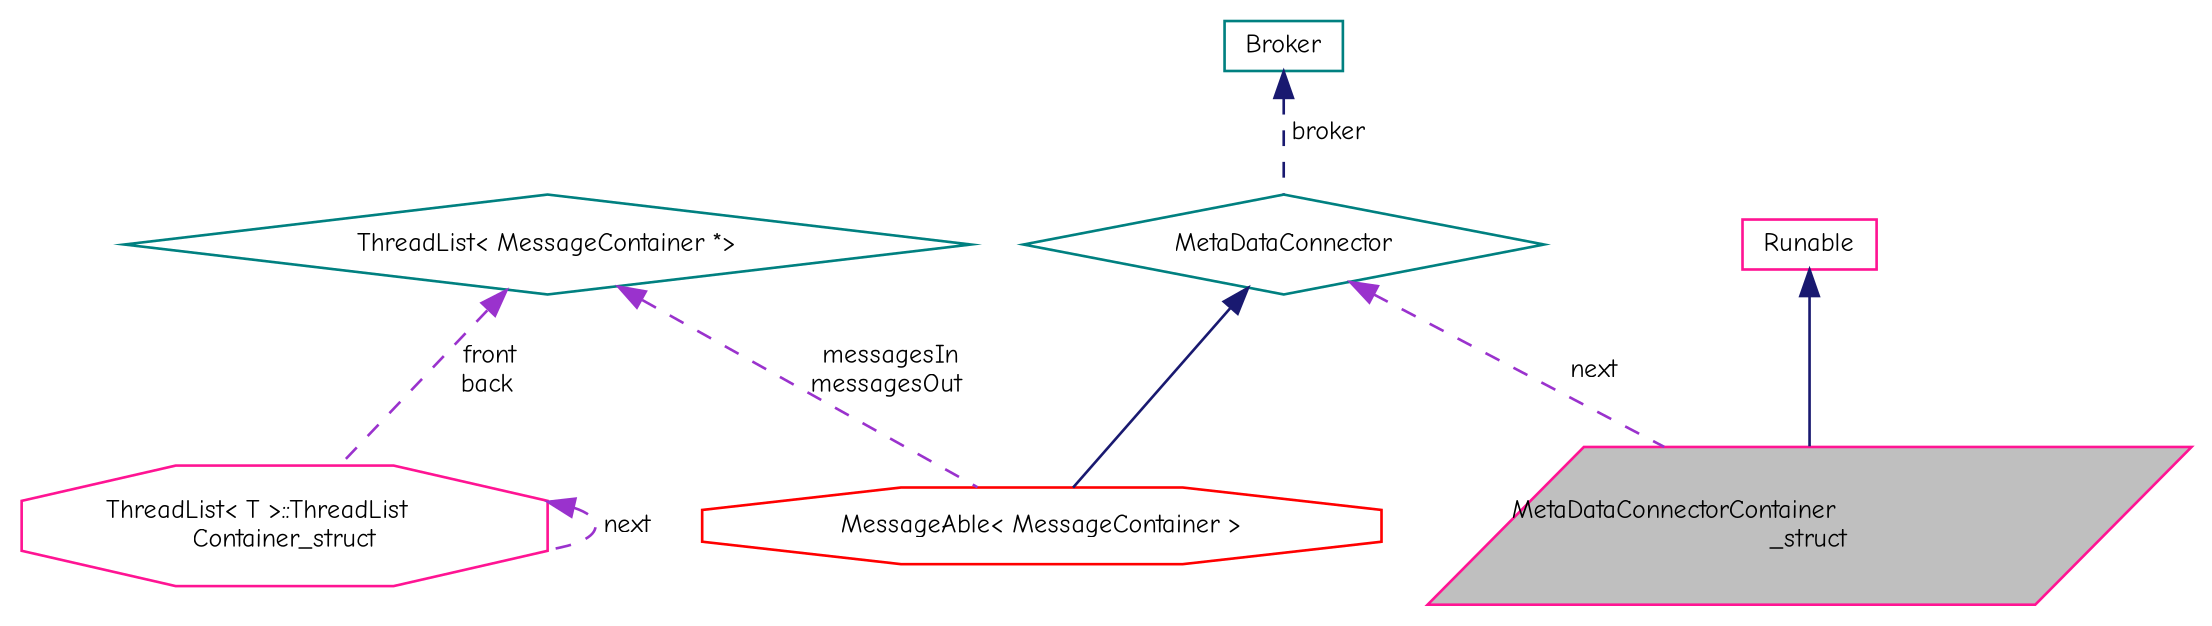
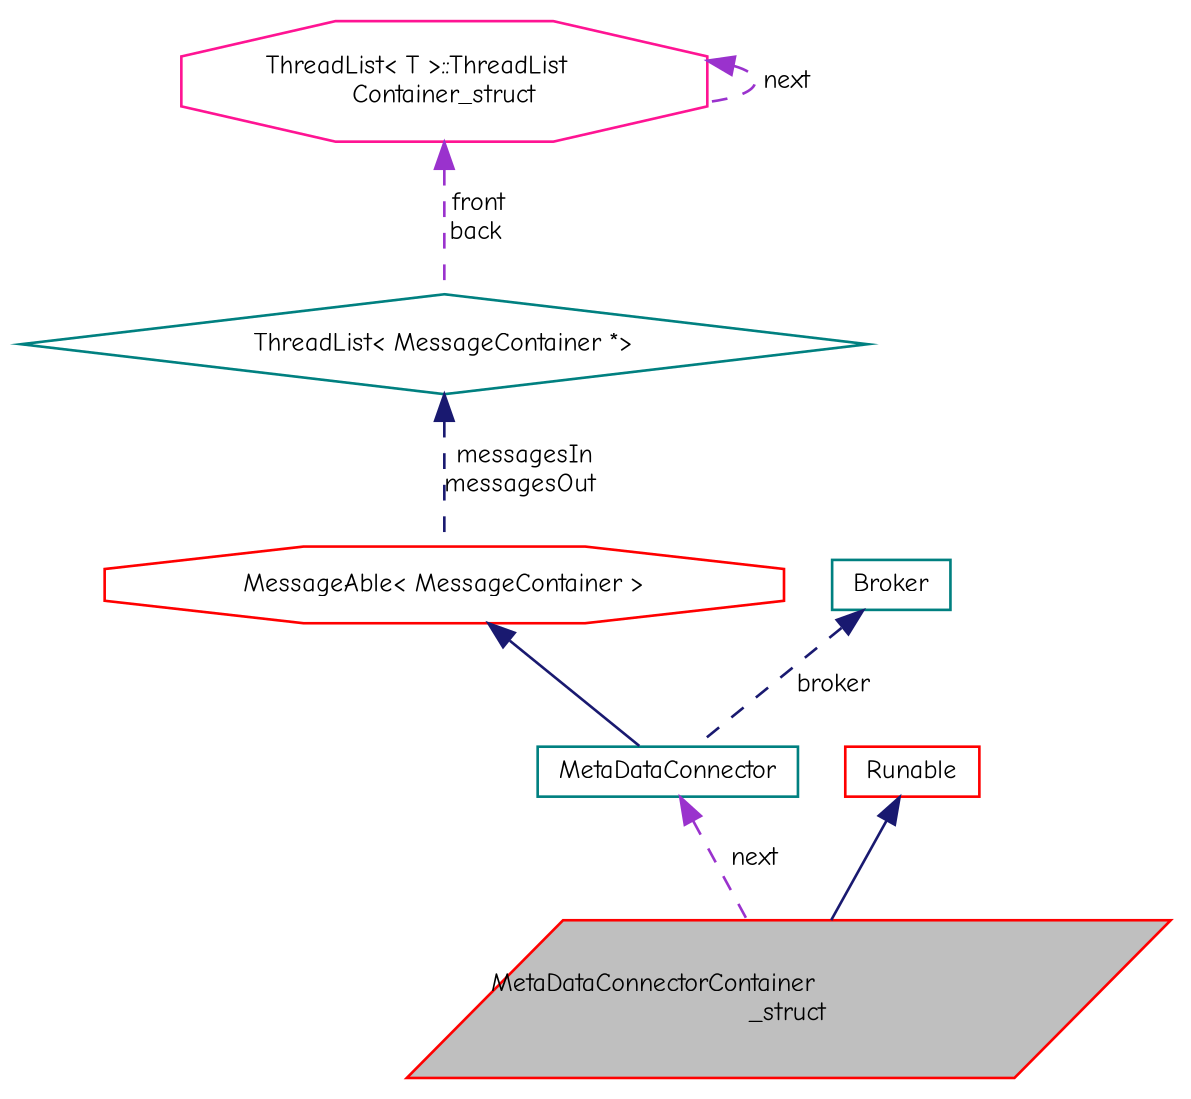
(1284, 245) -> (668, 772)
(1810, 245) -> (912, 772)
(414, 388) -> (444, 232)
(810, 394) -> (444, 484)
(1152, 398) -> (575, 693)
(1810, 526) -> (789, 999)
